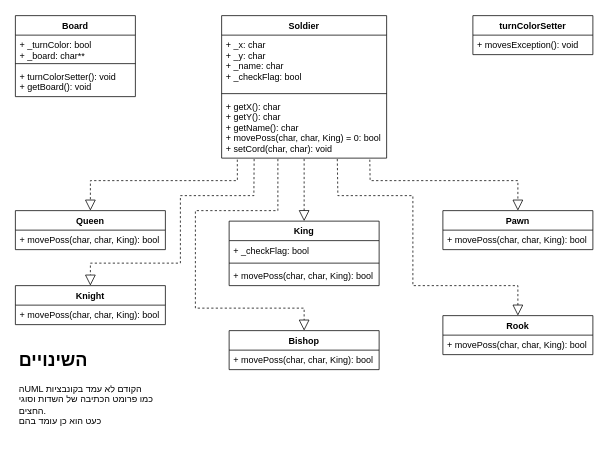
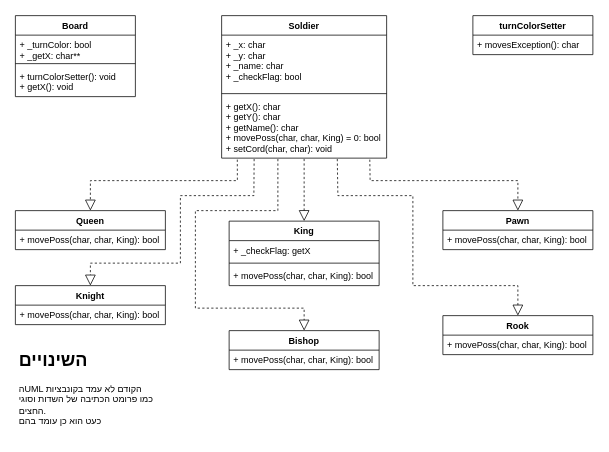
(59, 45) -> (59, 45)
(532, 45) -> (533, 45)
(77, 77) -> (77, 77)
(273, 251) -> (274, 251)
